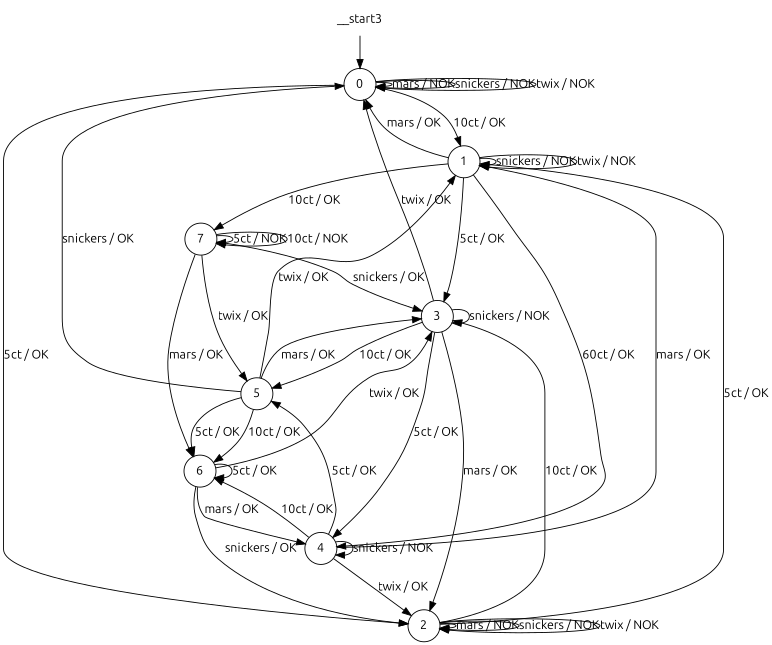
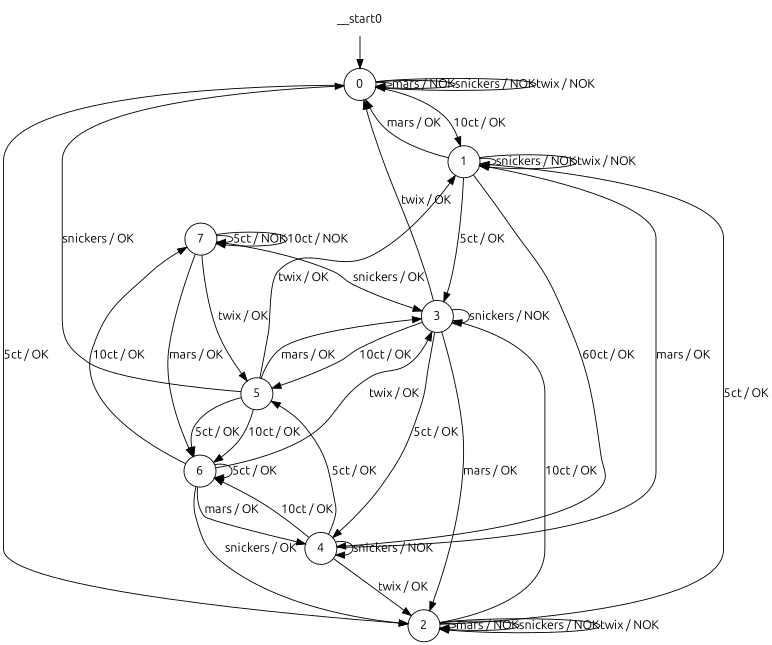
(360, 20) -> (360, 20)
(331, 182) -> (90, 370)
